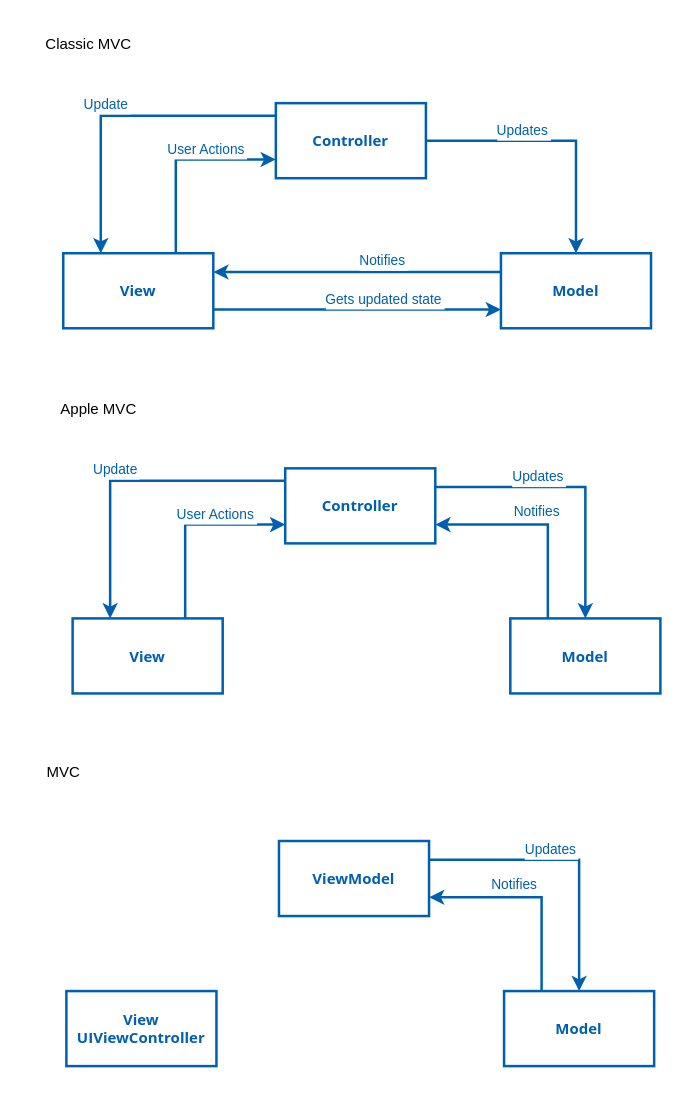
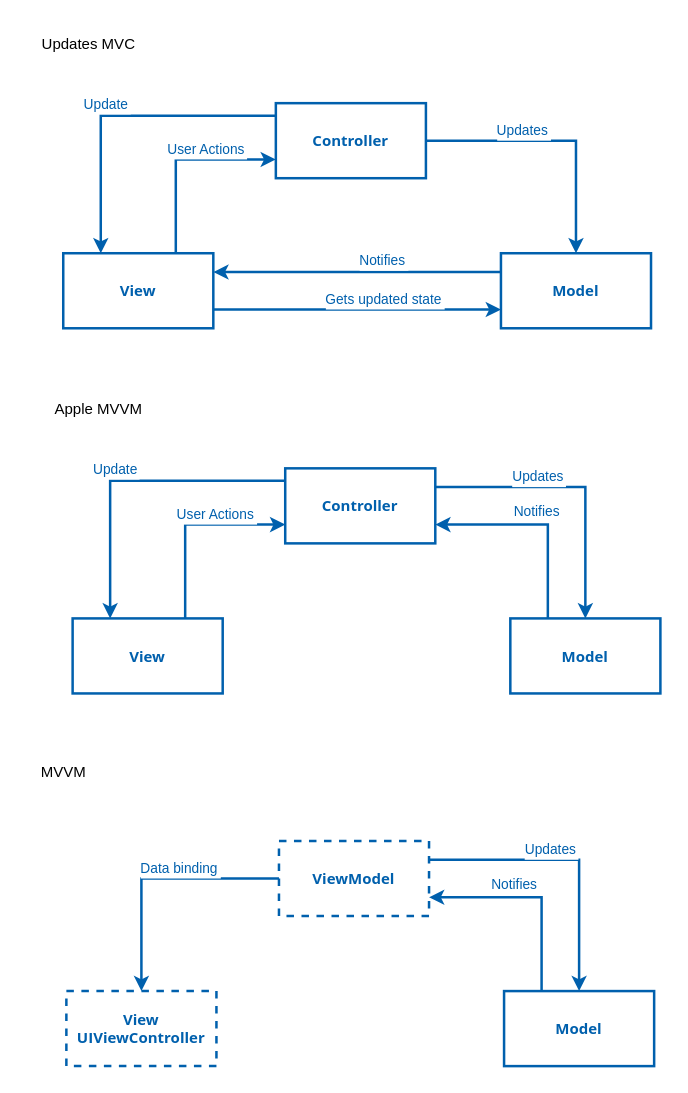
(89, 44) -> (89, 44)
(99, 409) -> (99, 409)
(64, 772) -> (64, 772)
none -> (159, 878)
(354, 878) -> (354, 878)
(141, 1028) -> (141, 1028)
